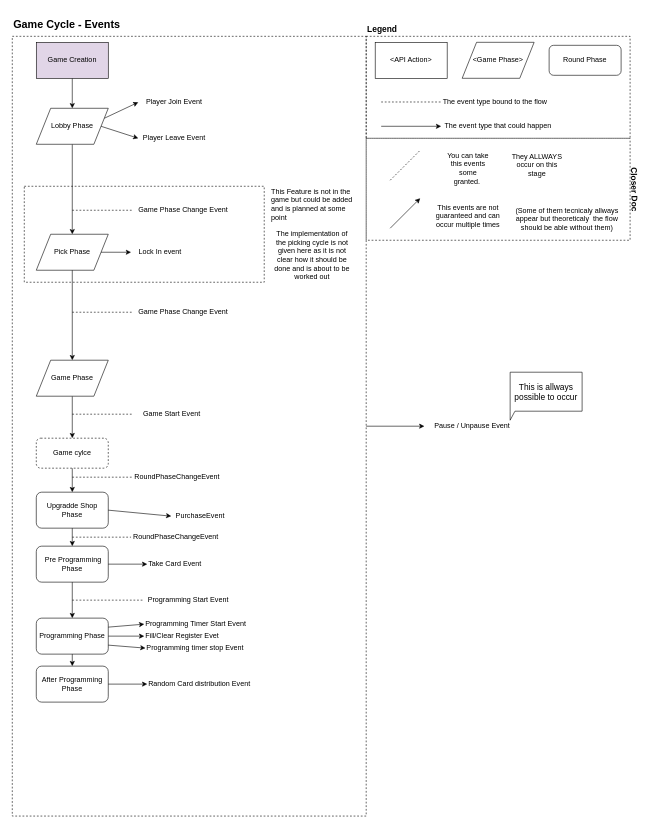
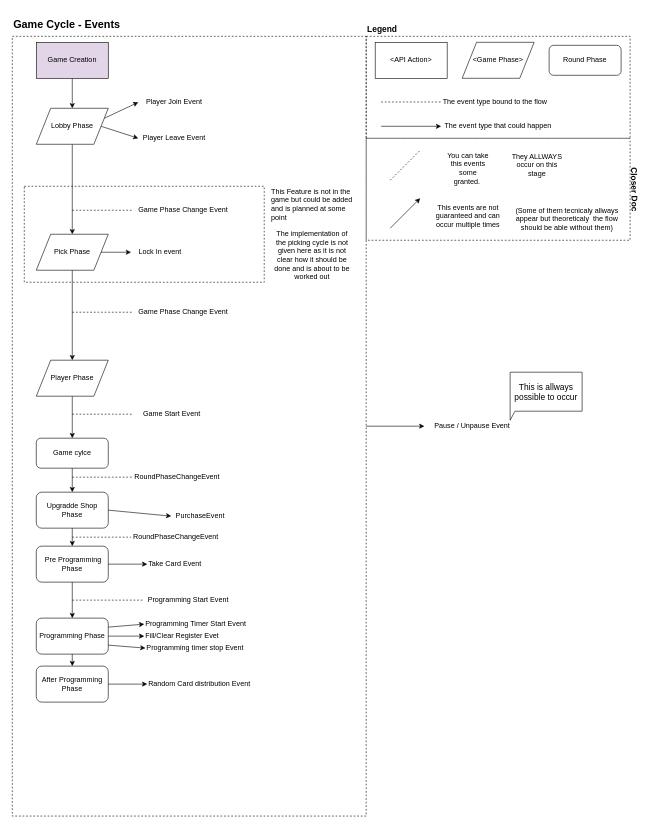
(72, 378) -> (72, 378)
(72, 453) -> (72, 453)
